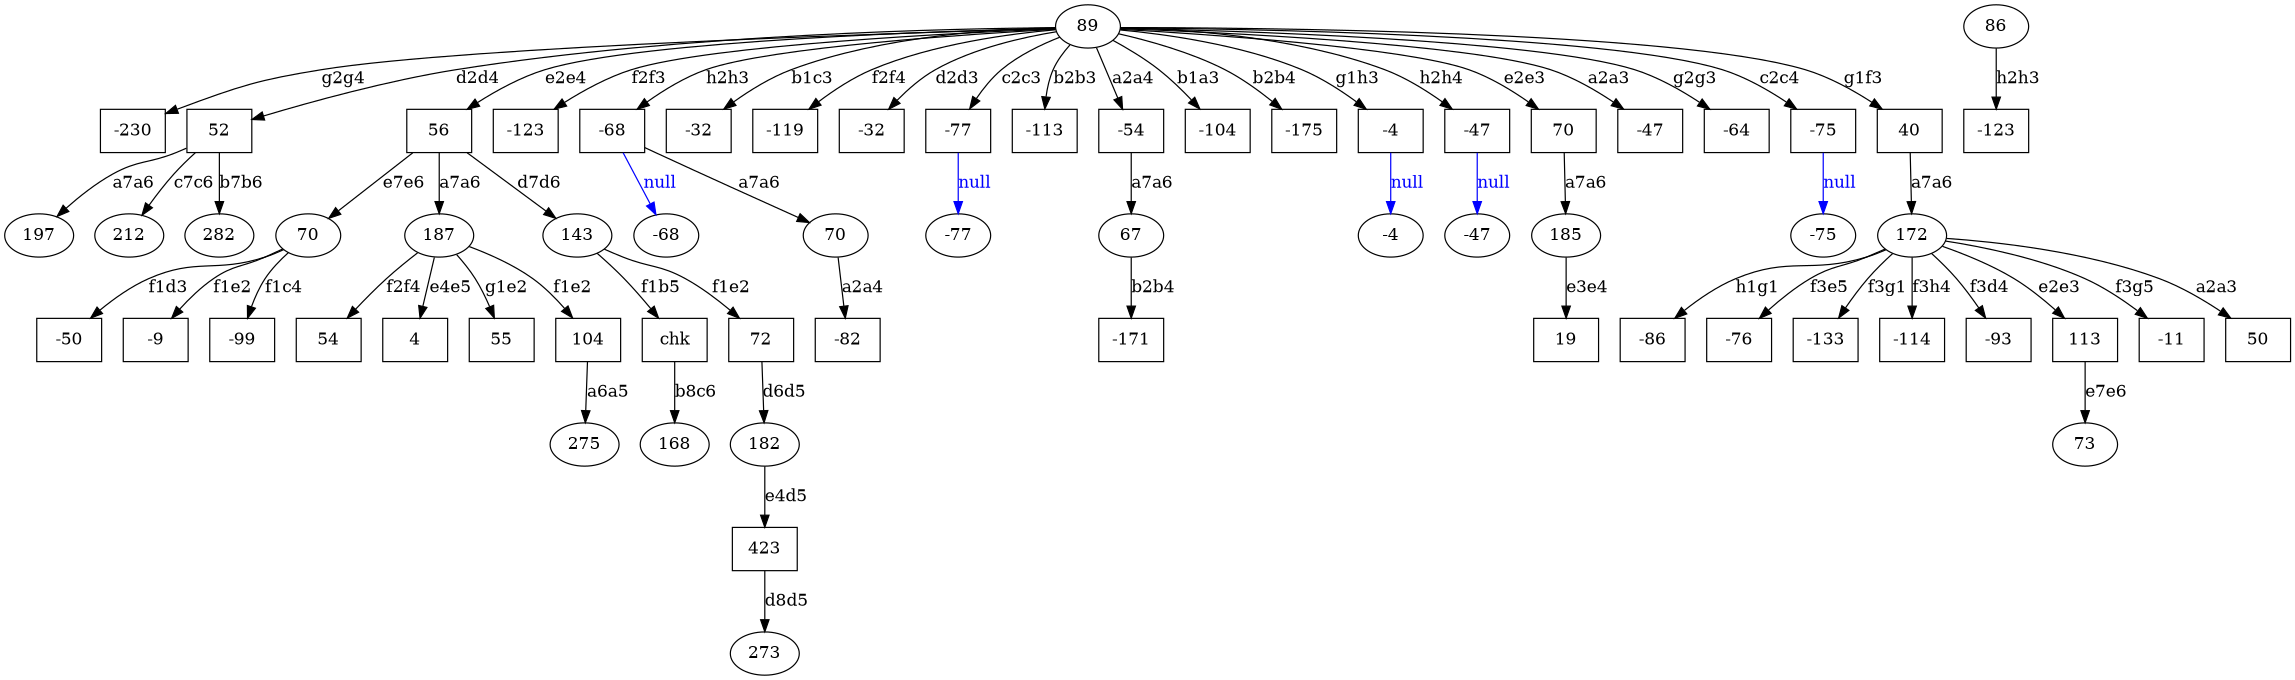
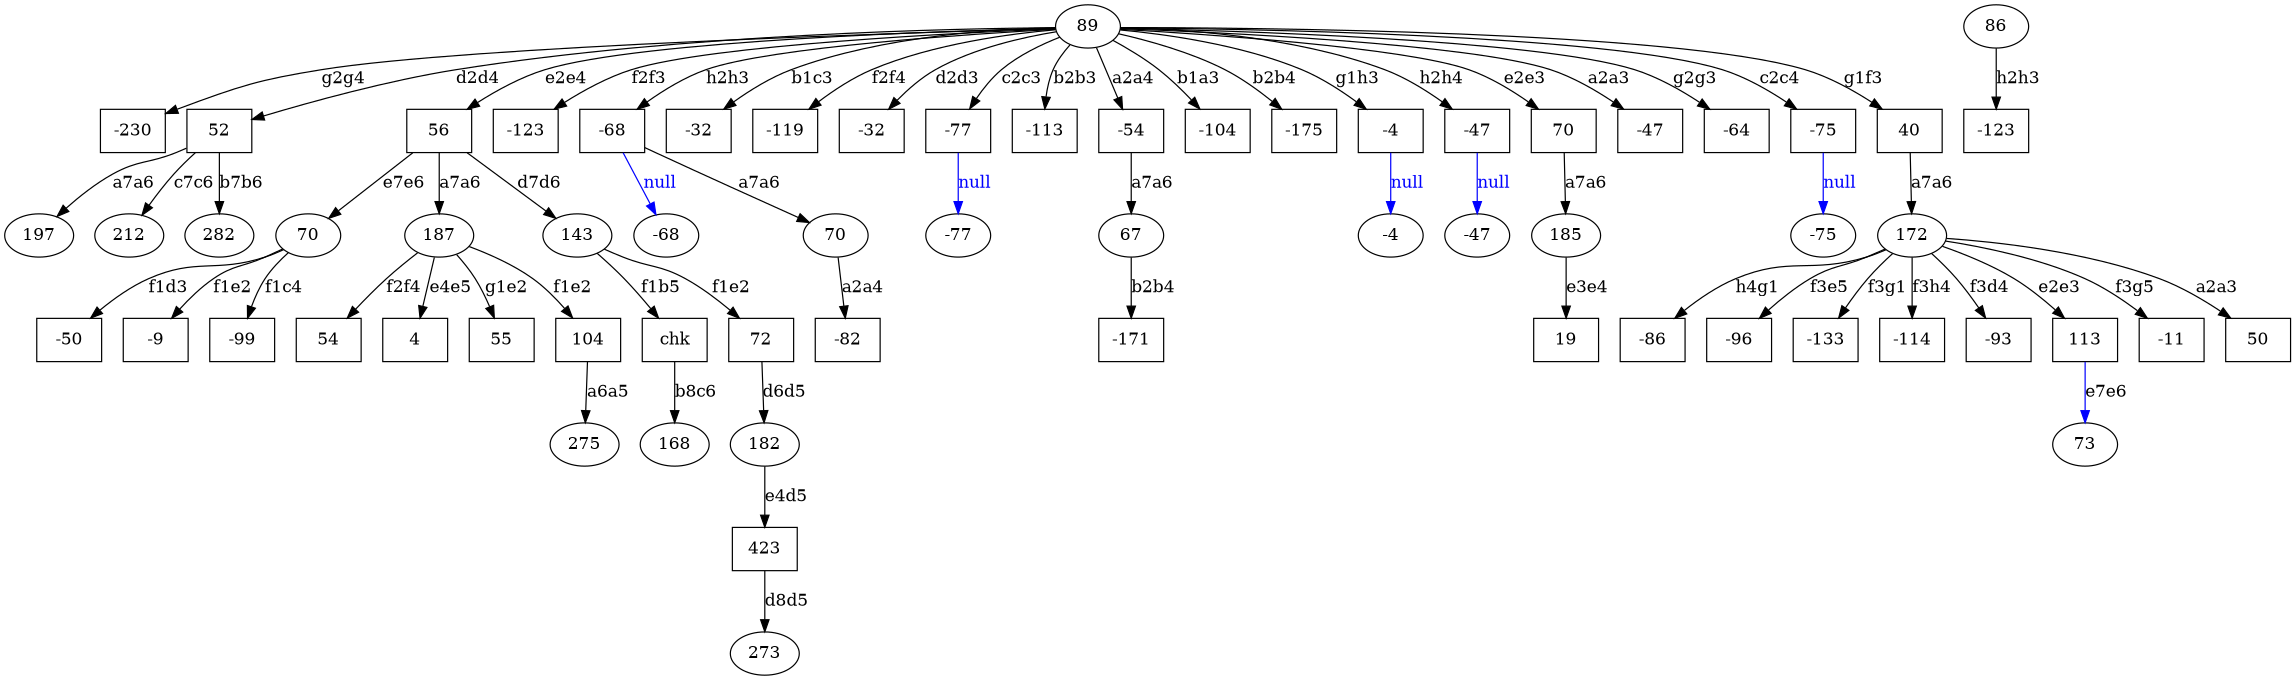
(1758, 288) -> (1758, 288)
(1739, 340) -> (1739, 340)
(2085, 386) -> (2085, 386)
